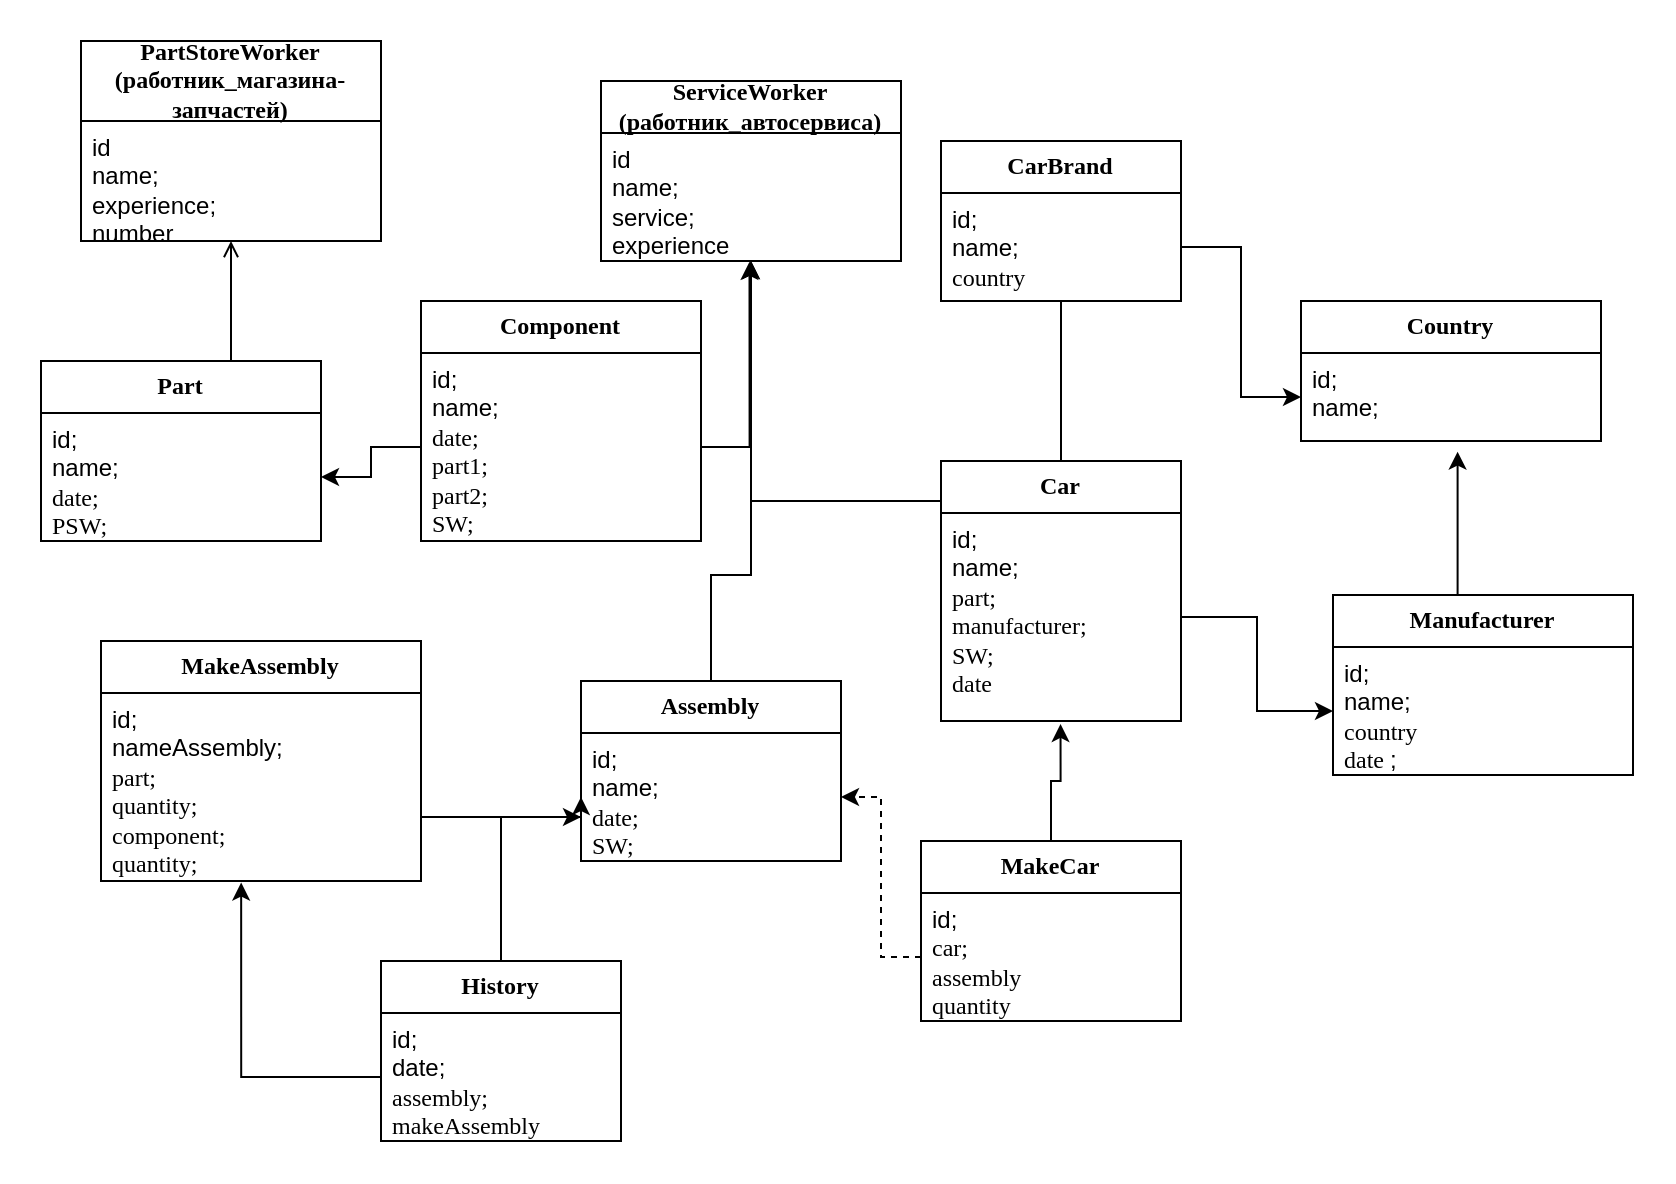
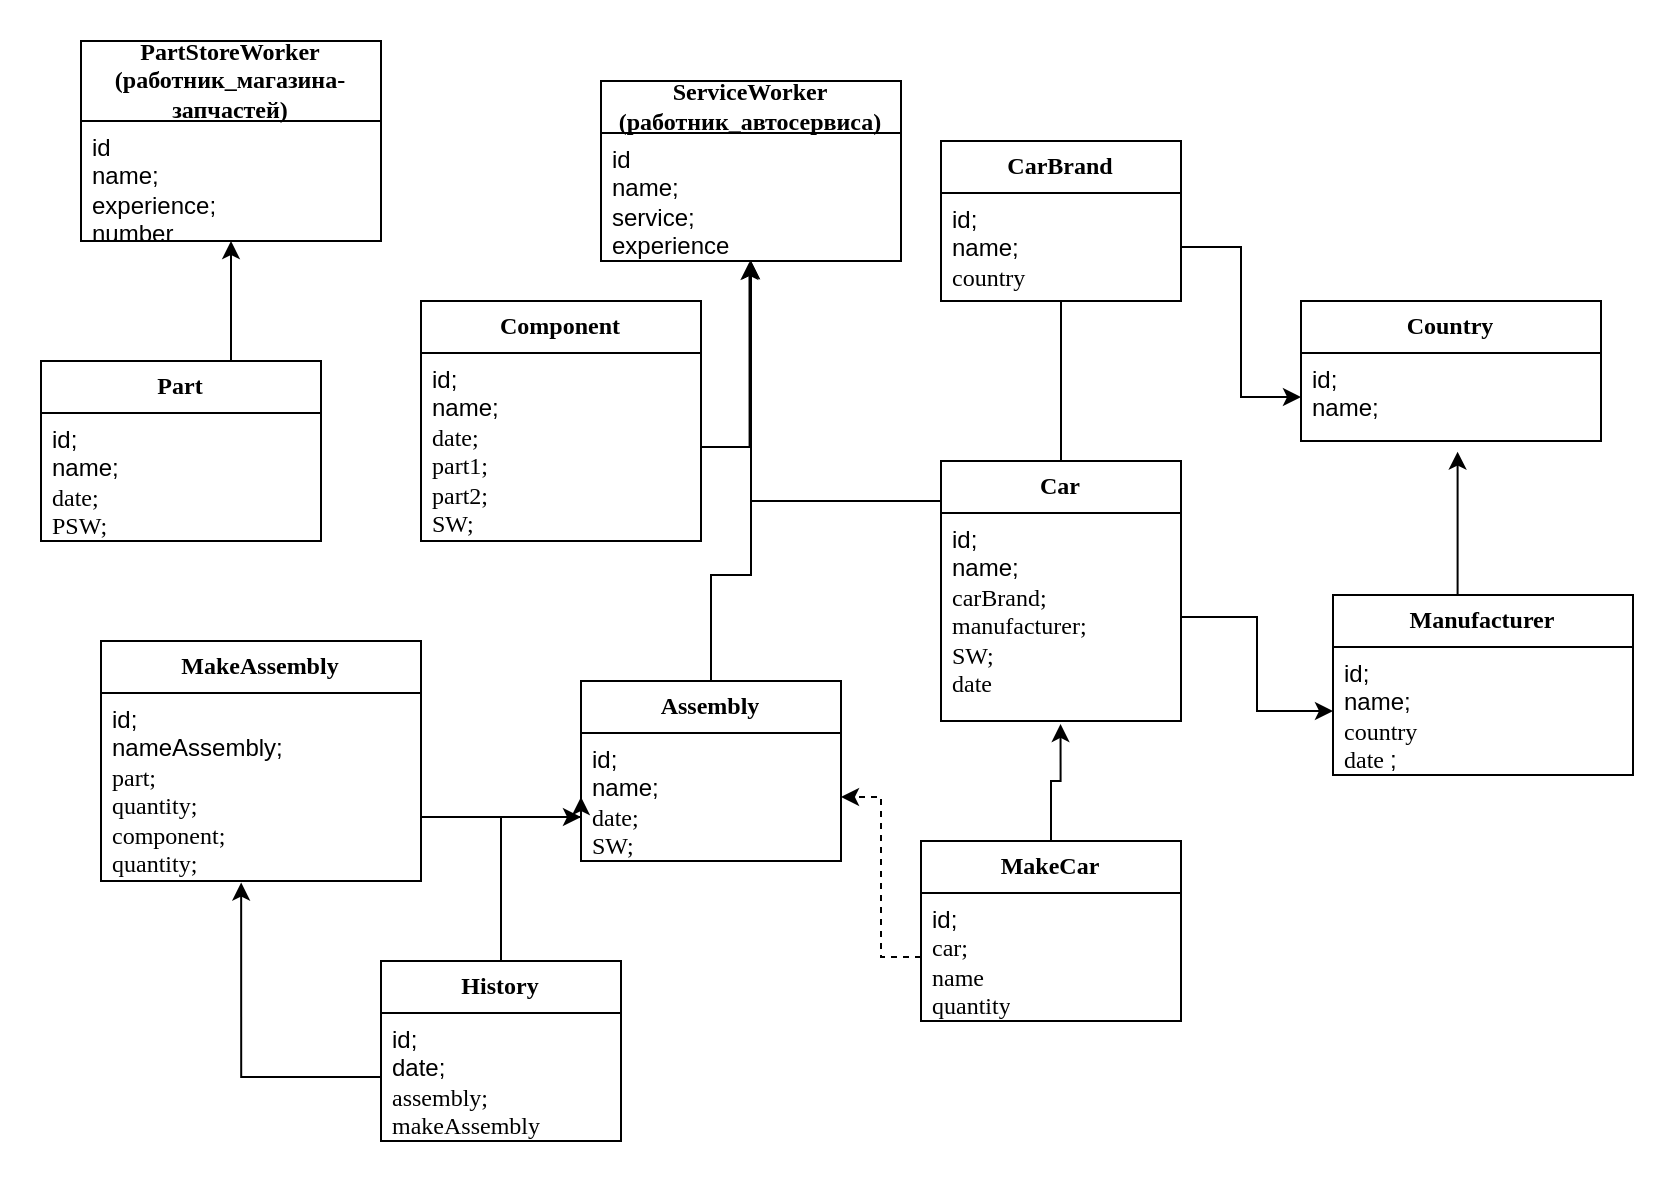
(231, 253) -> (231, 256)
(371, 455) -> none
(1037, 613) -> (1037, 613)
(984, 965) -> (984, 965)
